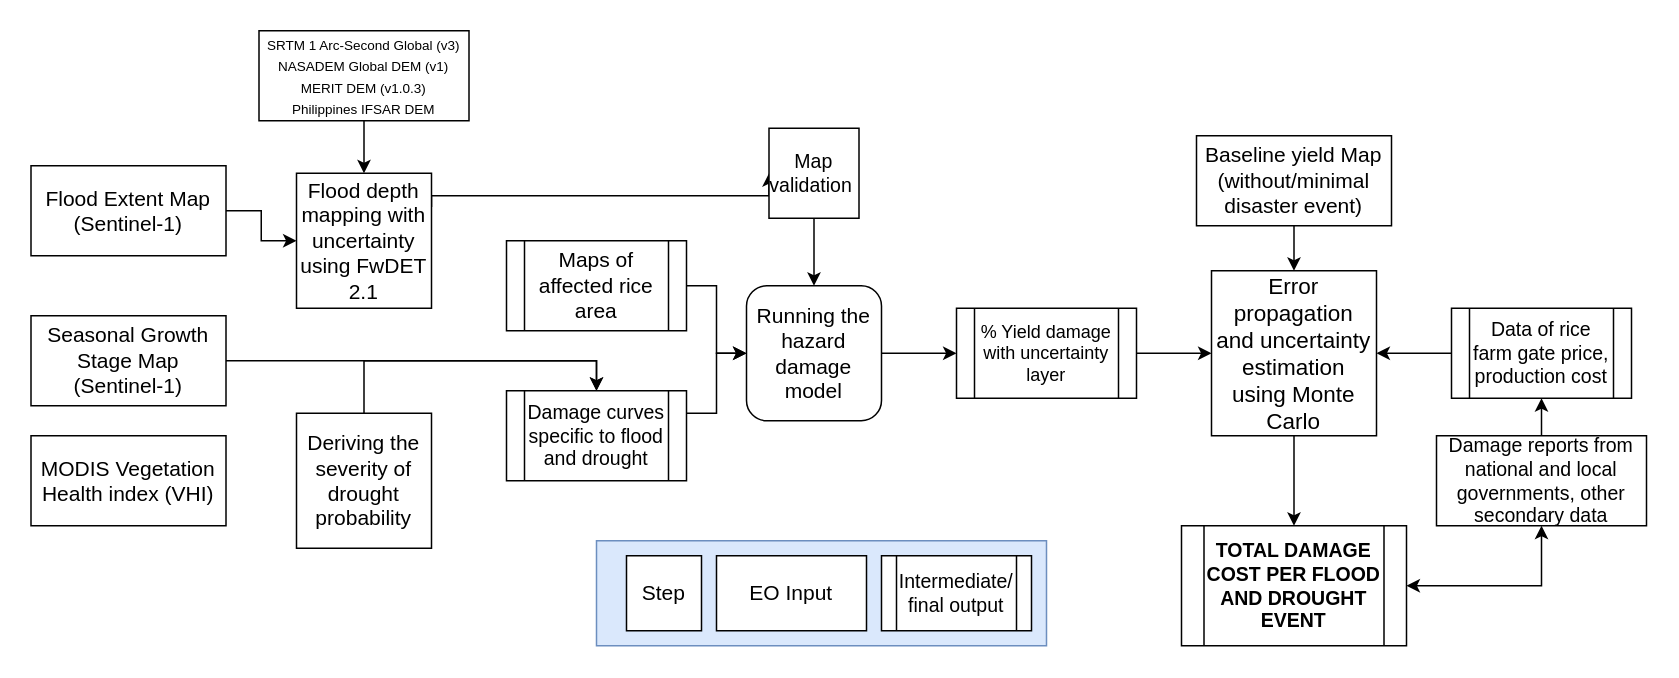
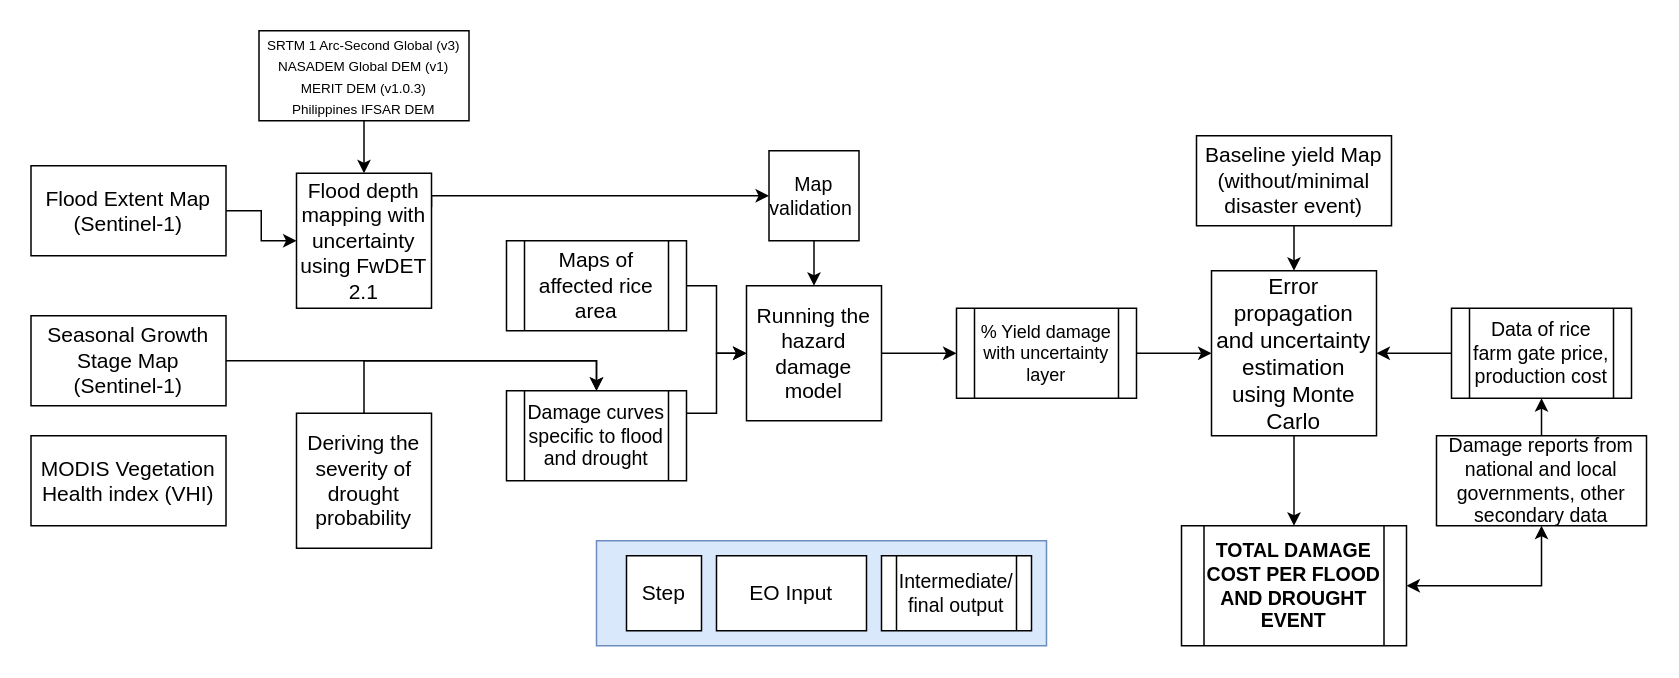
(814, 173) -> (814, 196)
(814, 353) -> (814, 353)
